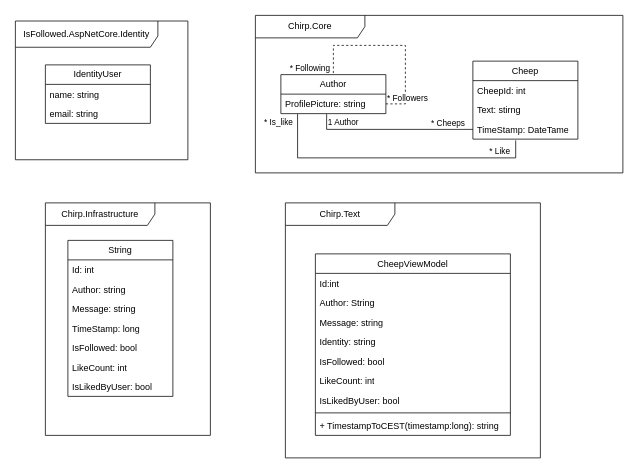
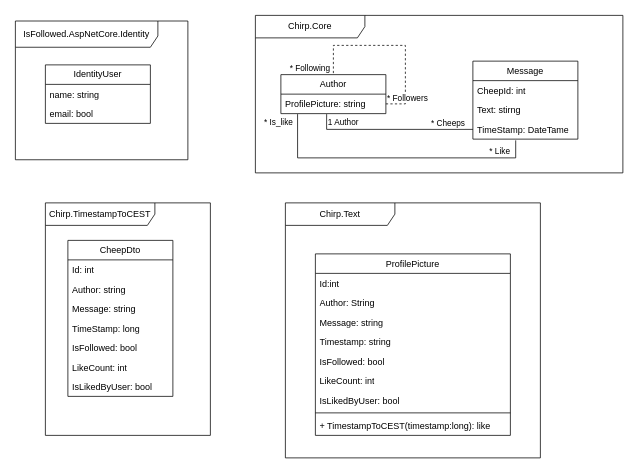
(525, 71) -> (525, 71)
(77, 115) -> (72, 115)
(100, 214) -> (100, 214)
(120, 250) -> (120, 250)
(413, 265) -> (413, 265)
(356, 343) -> (358, 343)
(414, 432) -> (408, 427)
